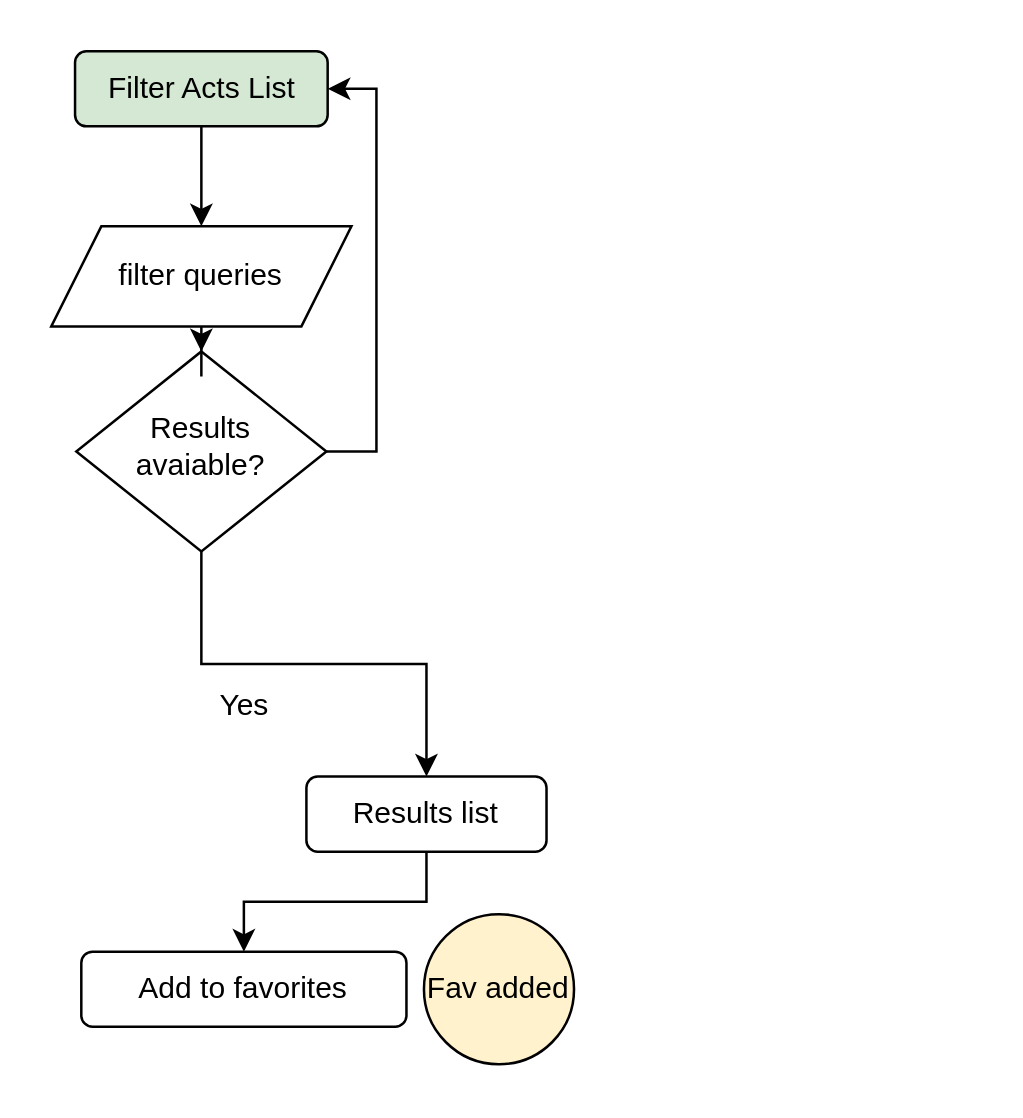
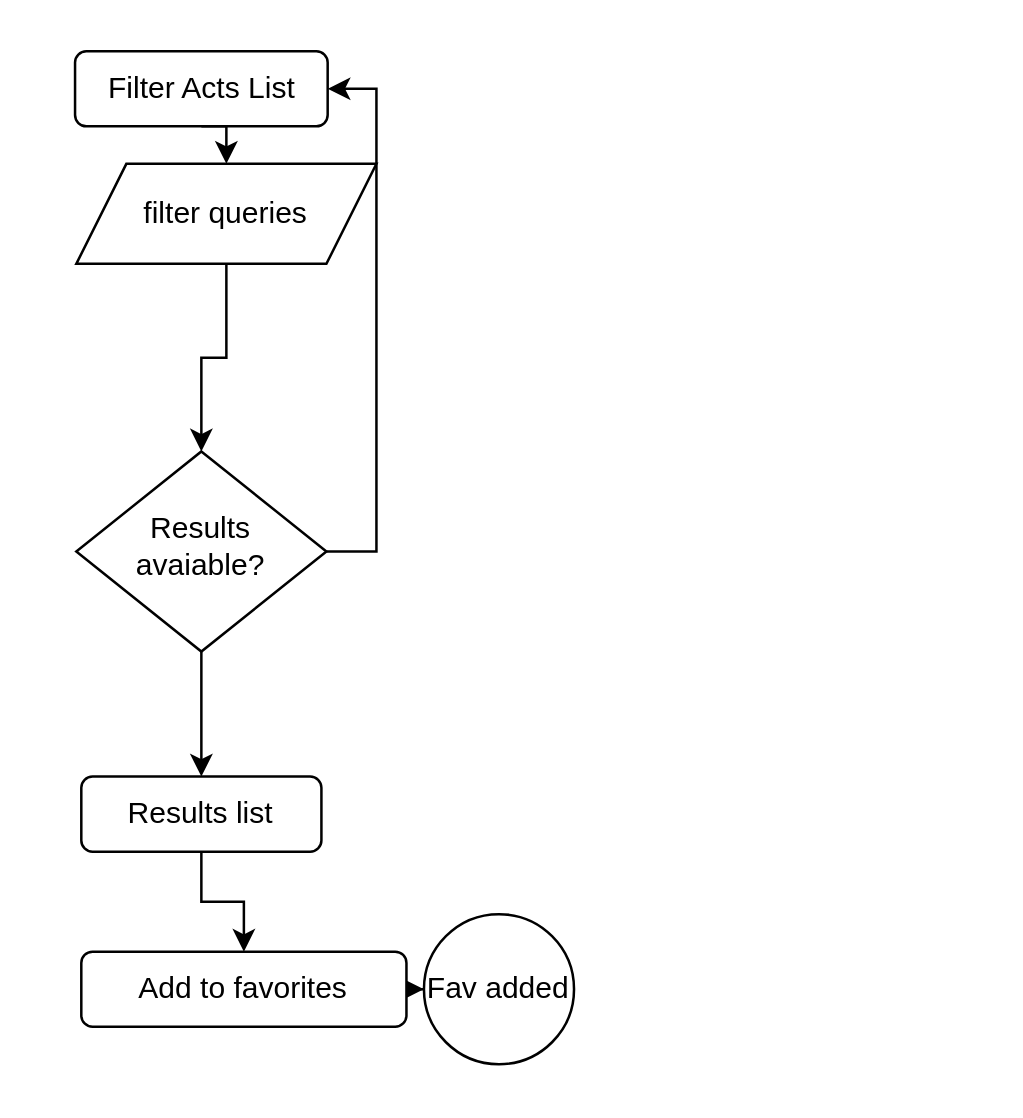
(201, 89) -> (201, 89)
(201, 276) -> (226, 214)
(201, 451) -> (201, 551)
(244, 706) -> none
(426, 814) -> (201, 814)
none -> (415, 989)
(499, 989) -> (499, 989)
